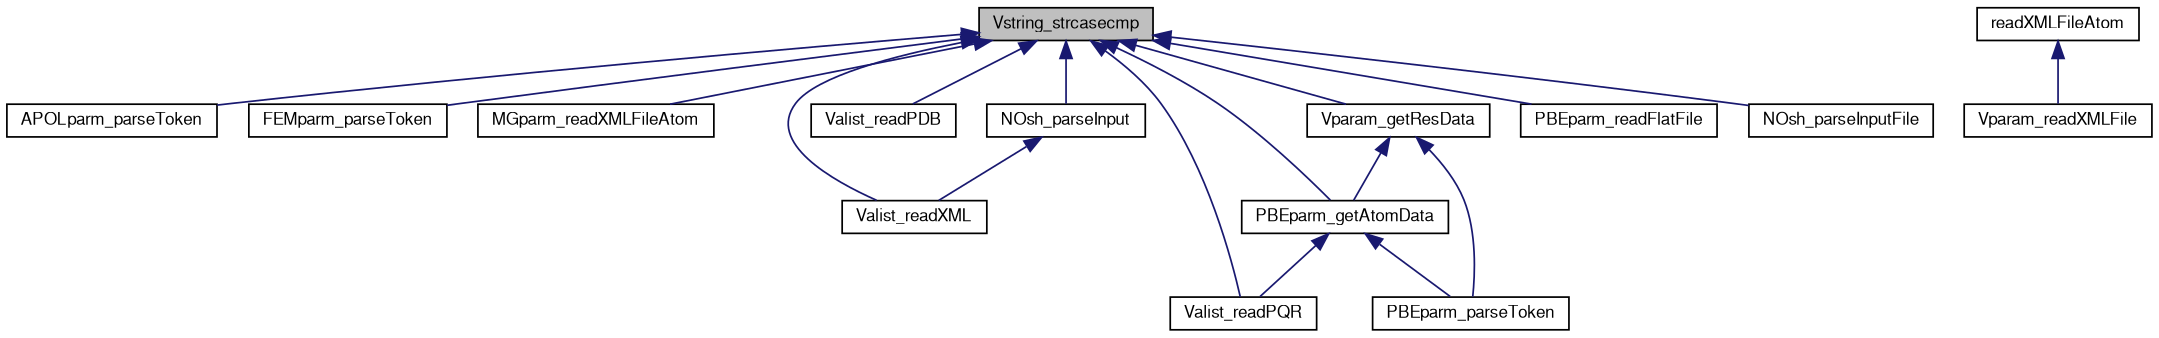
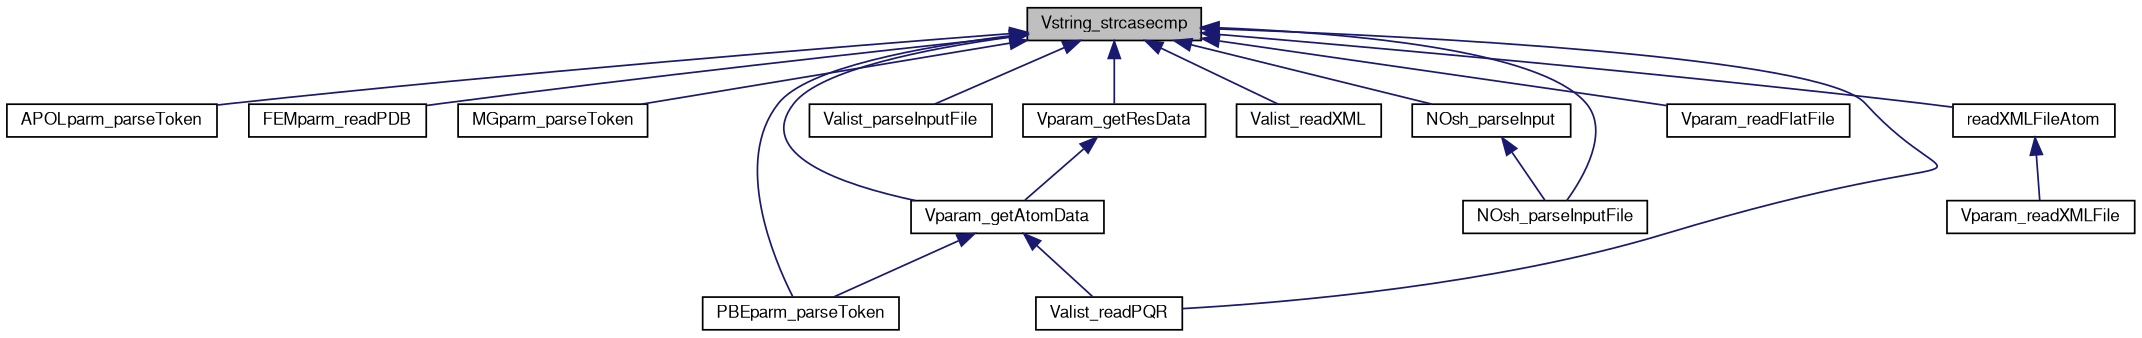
none -> (1586, 68)
(348, 121) -> (338, 121)
(596, 121) -> (553, 121)
(884, 121) -> (901, 121)
(1619, 121) -> (1758, 121)
(983, 173) -> (1528, 176)
(1345, 217) -> (1008, 217)
(1469, 217) -> (785, 97)
